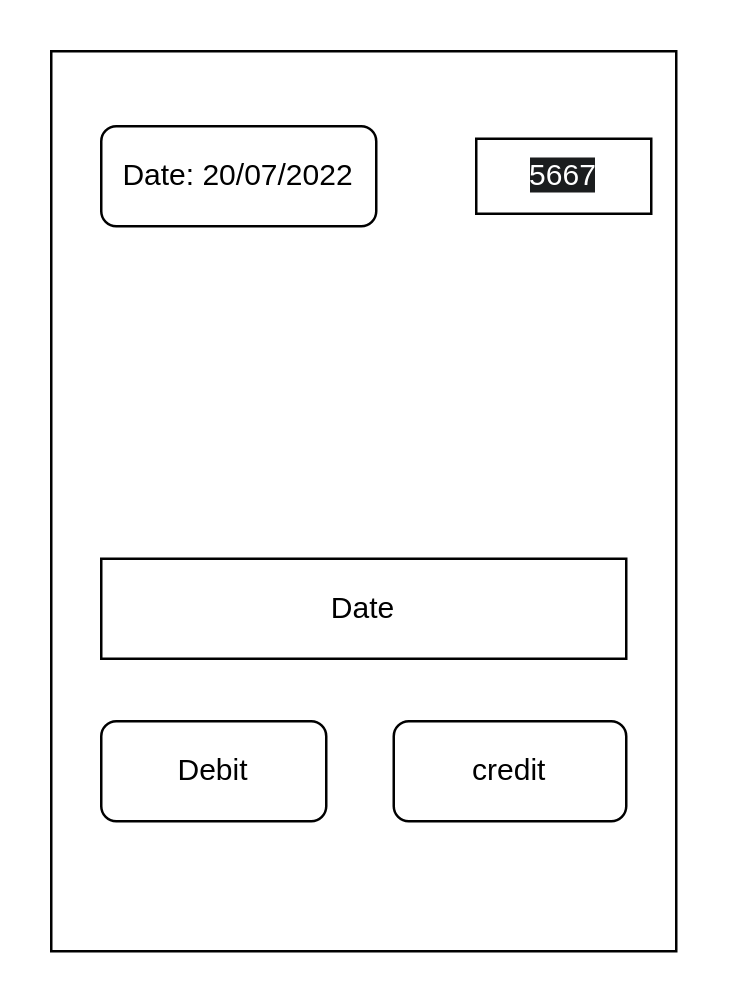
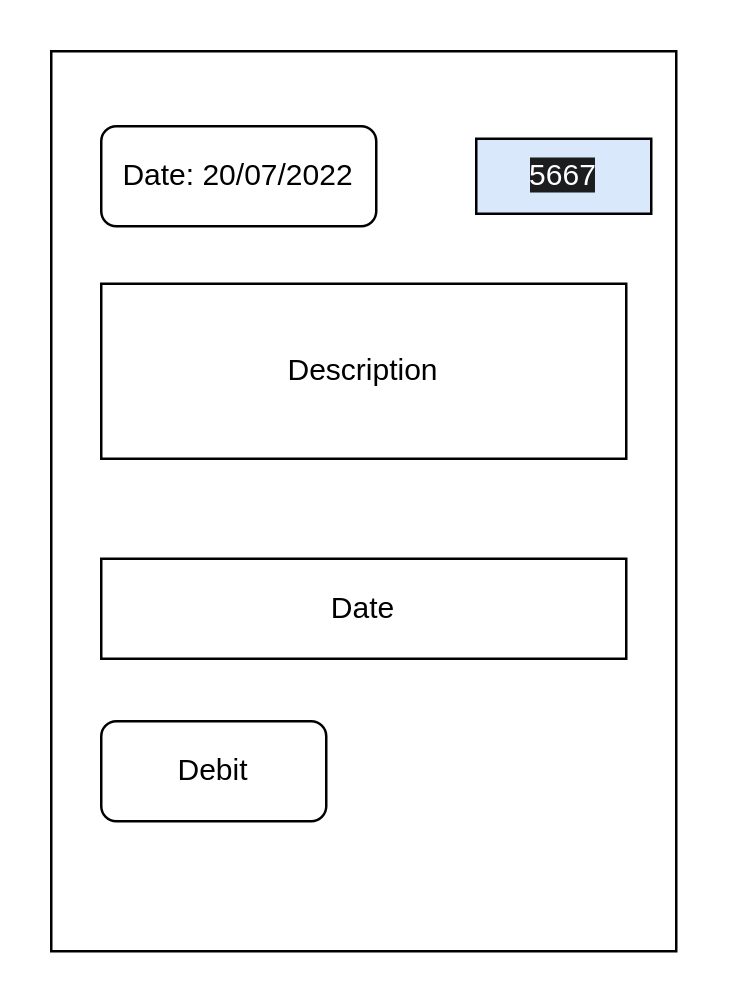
(564, 176) -> (564, 176)
none -> (364, 371)
(510, 771) -> none
